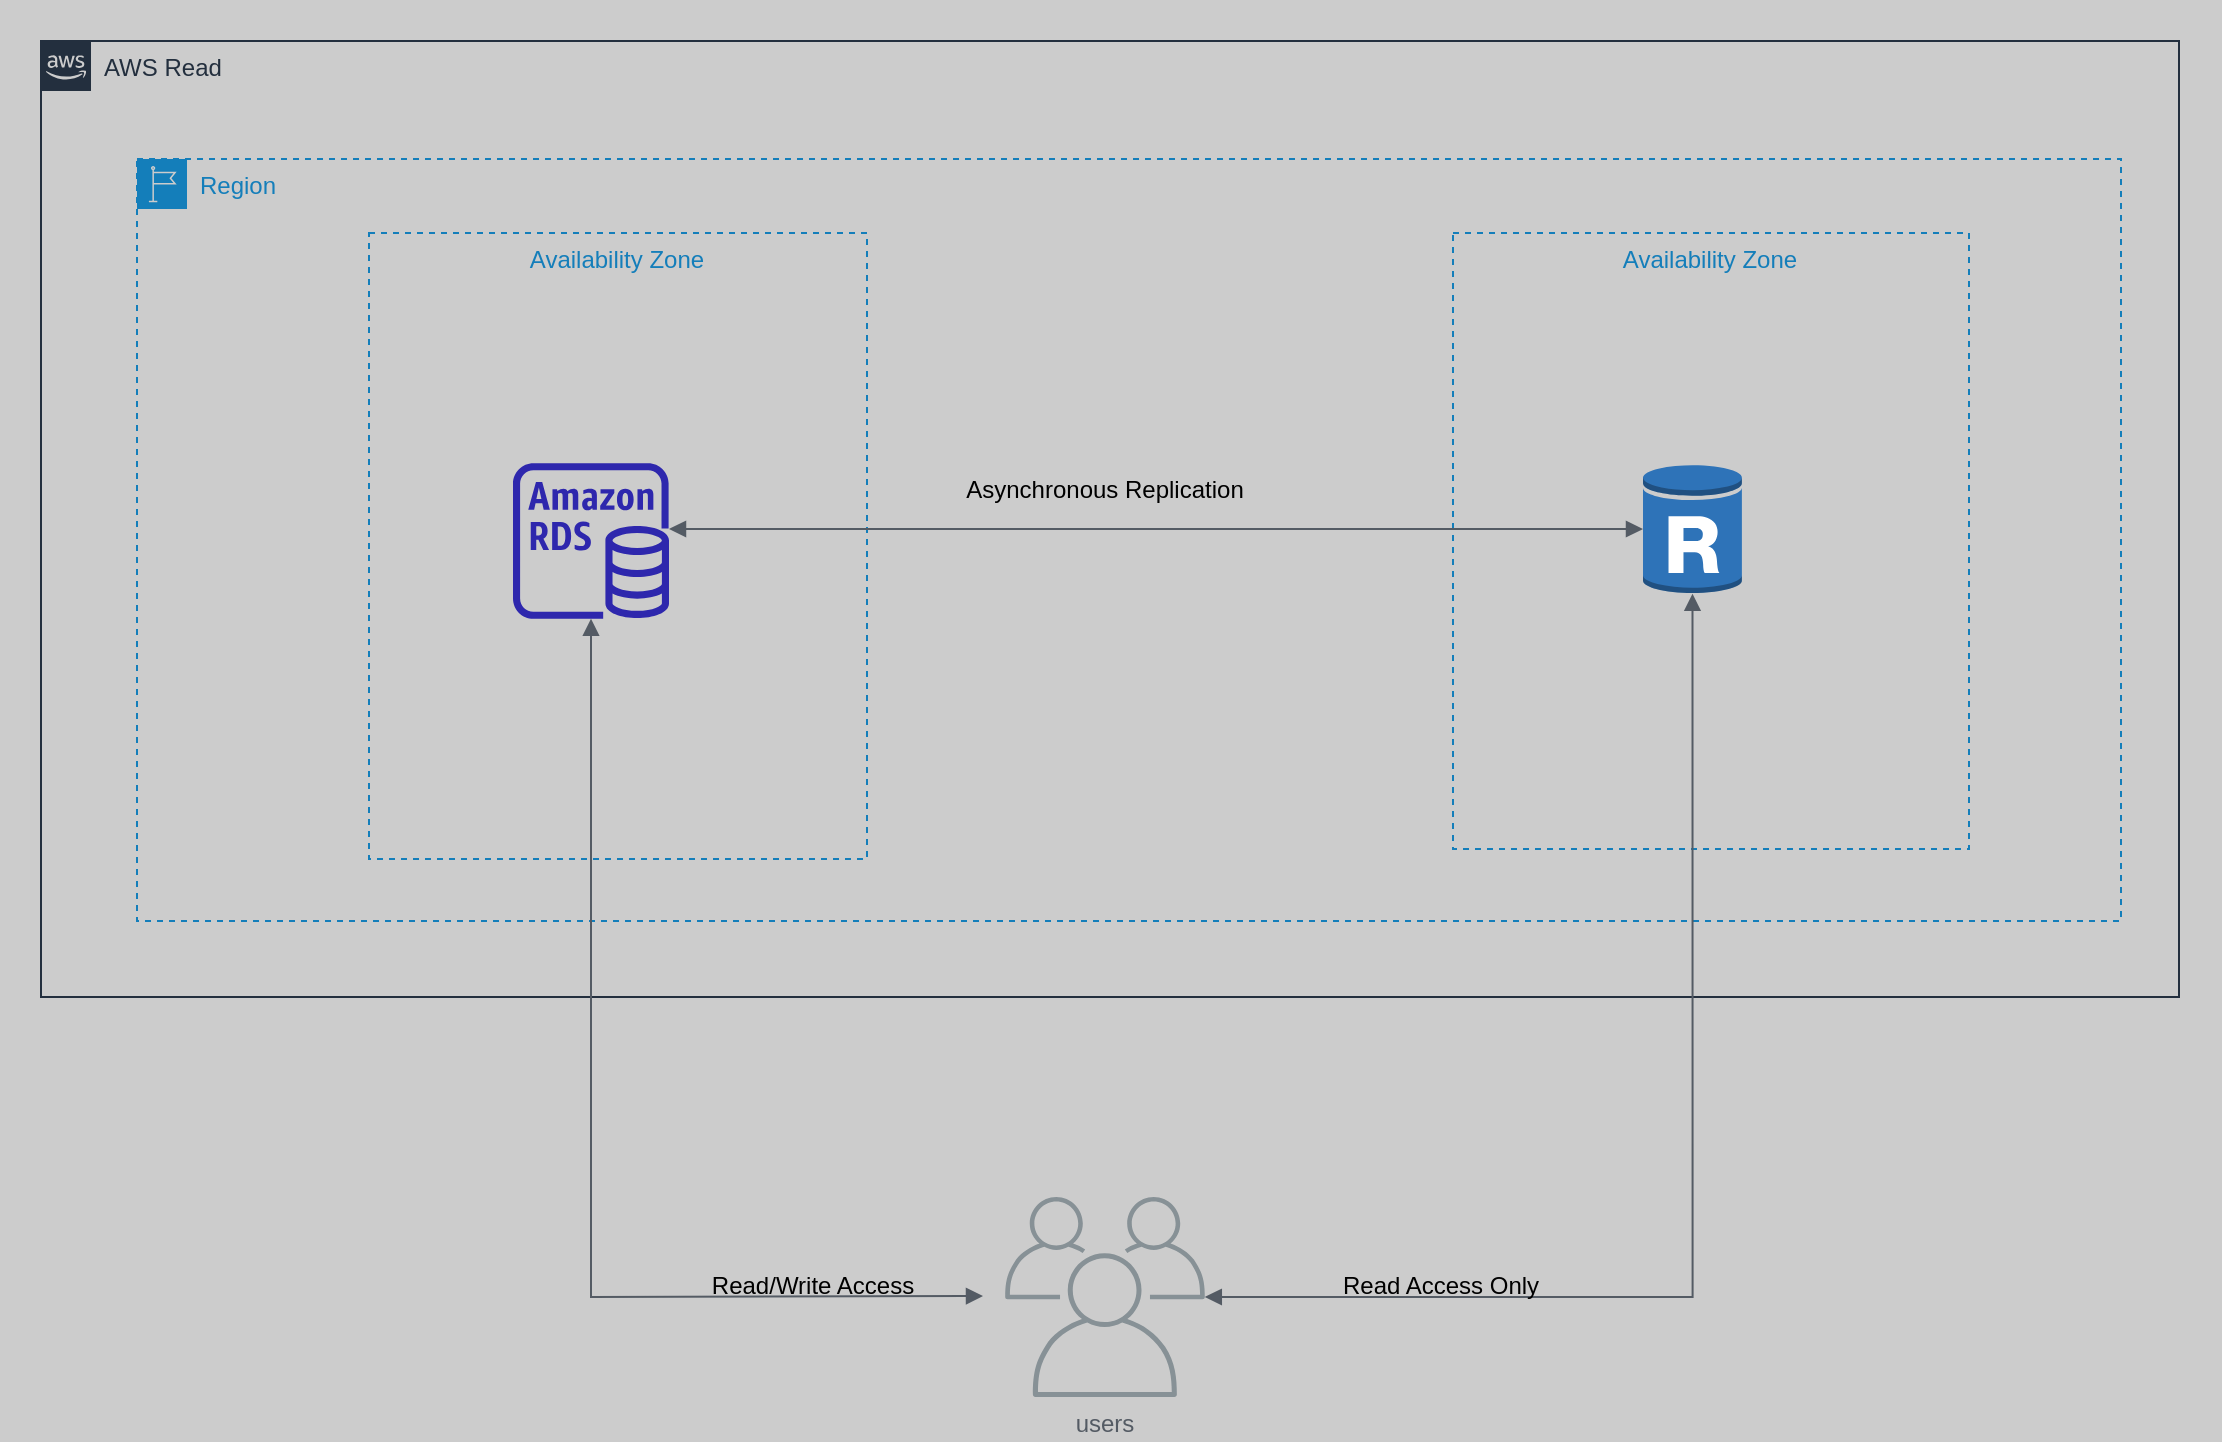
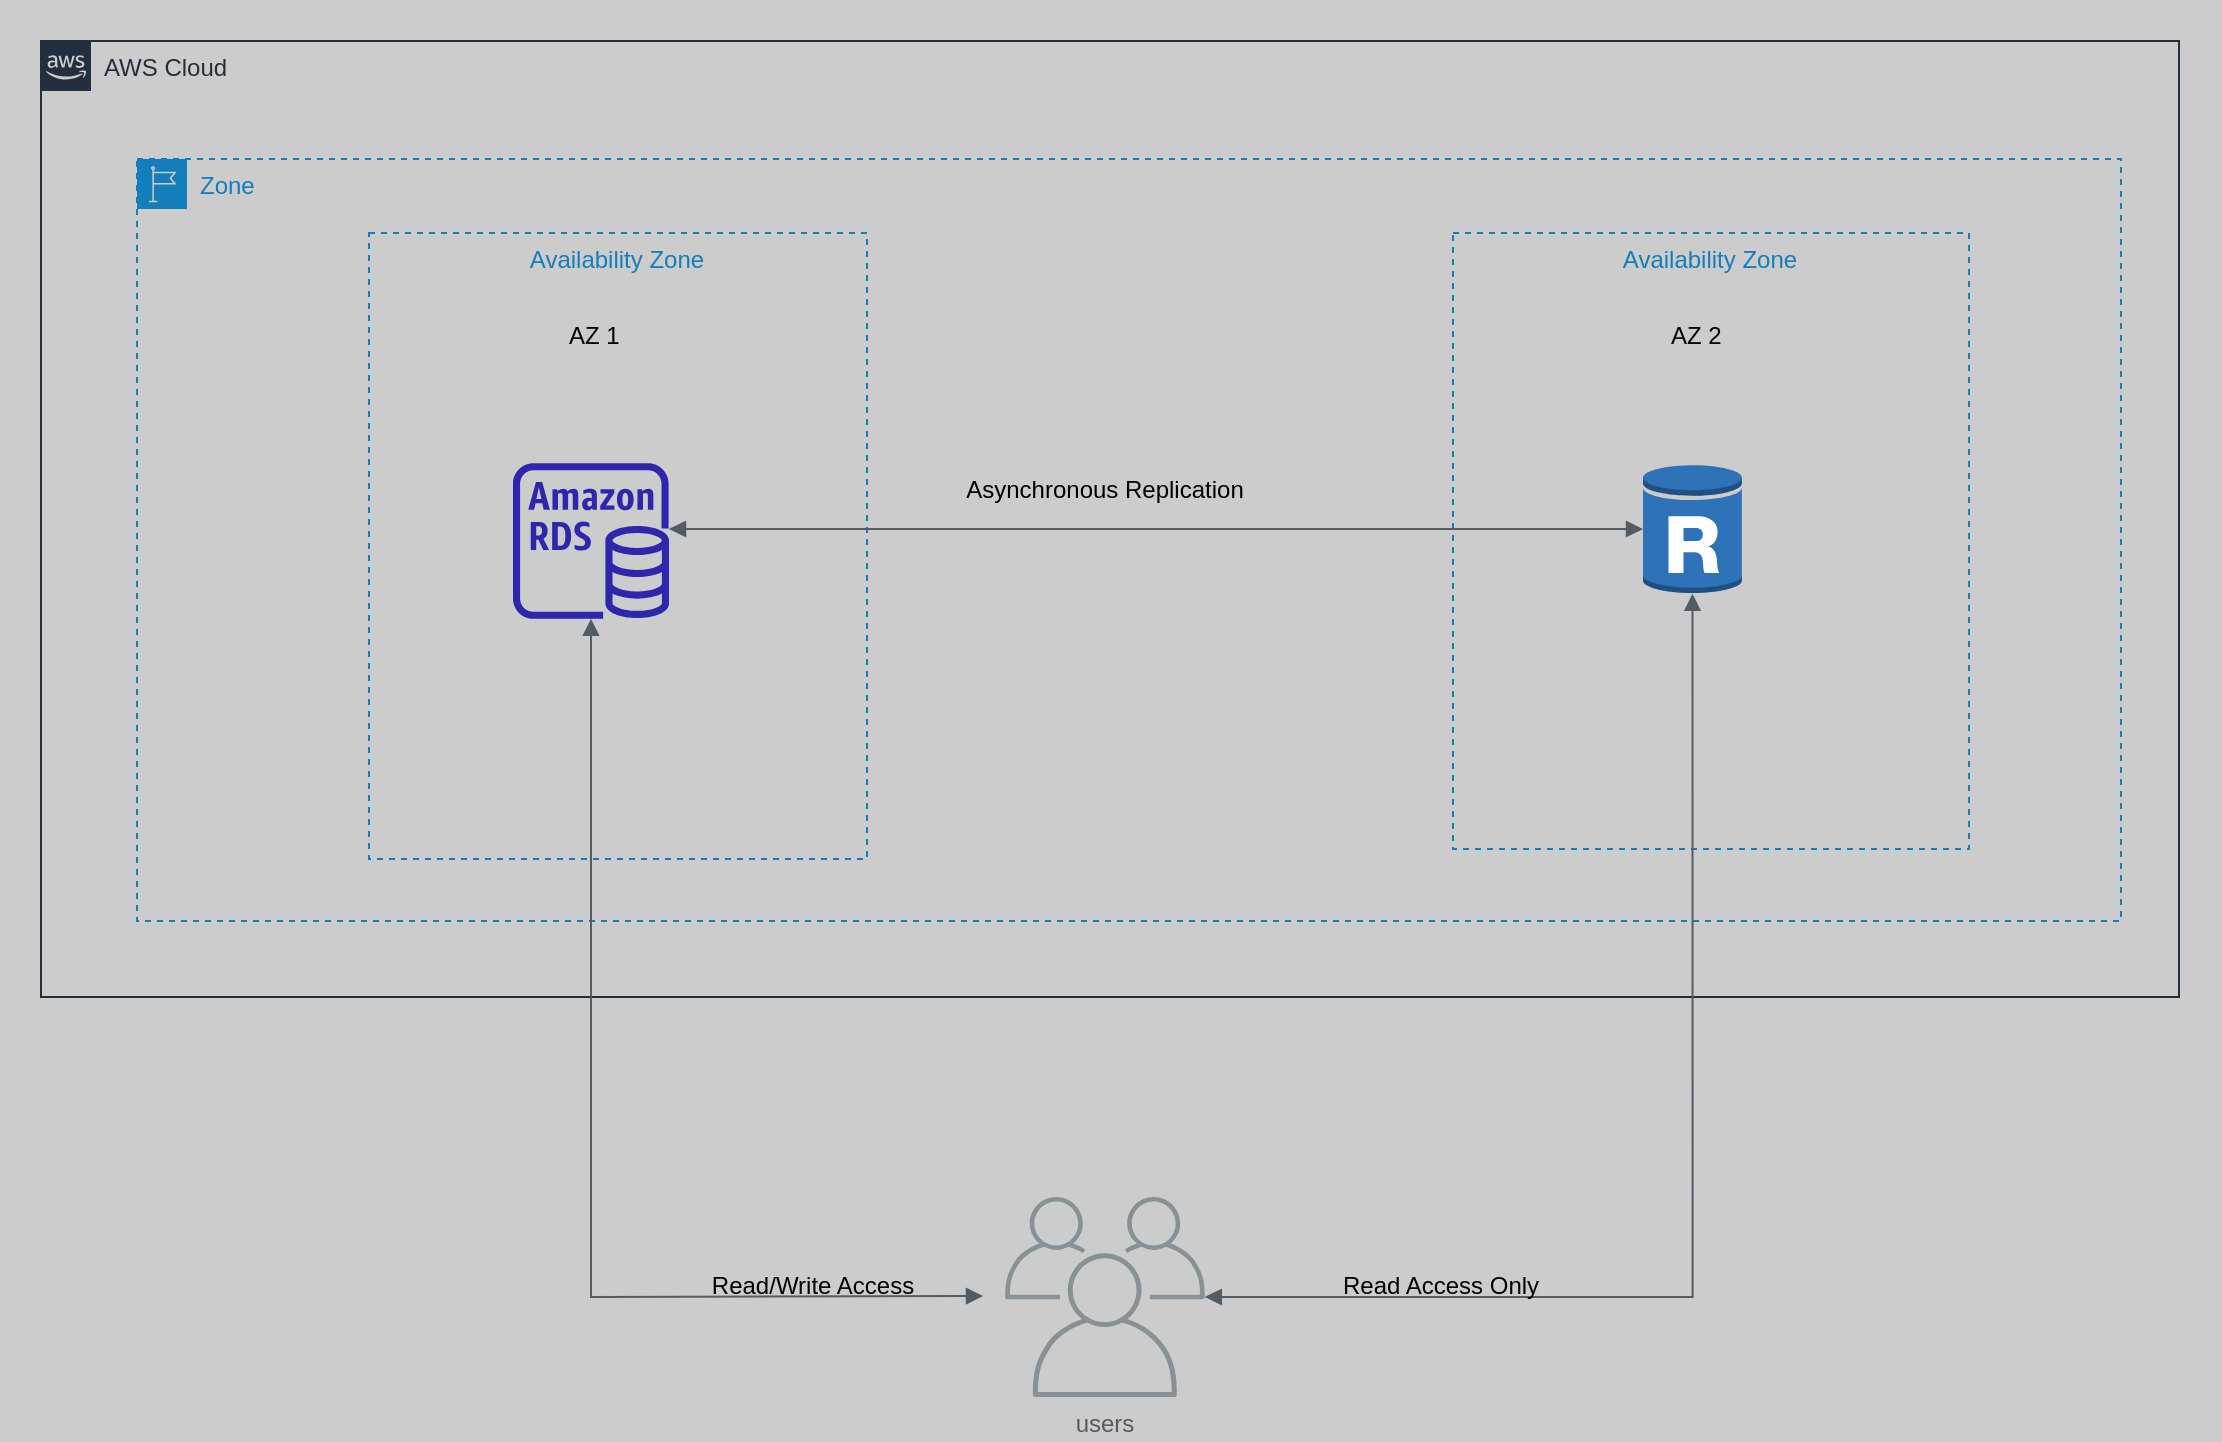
(156, 69) -> (159, 69)
(238, 187) -> (228, 187)
none -> (591, 337)
none -> (1693, 337)
